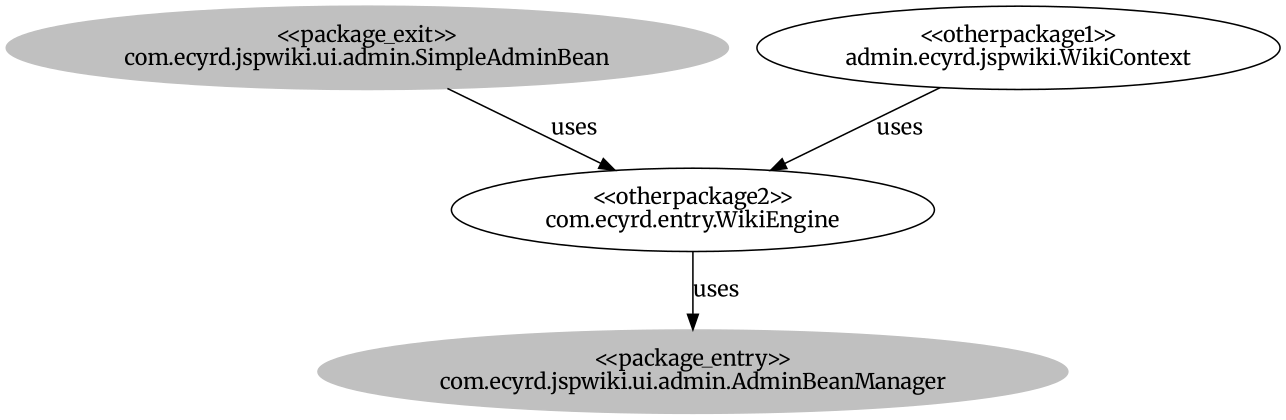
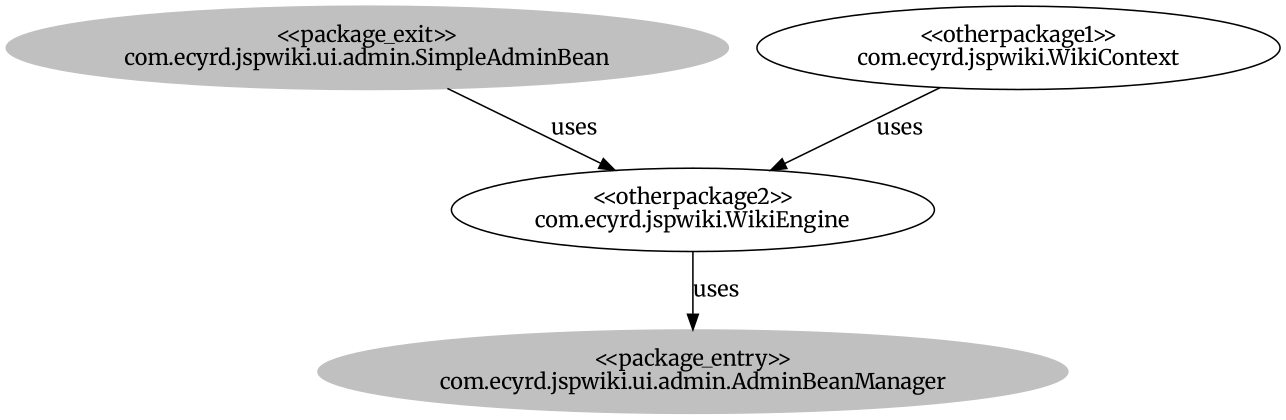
(1018, 48) -> (1018, 48)
(693, 210) -> (693, 210)
